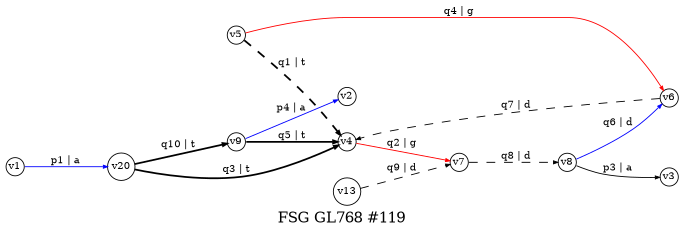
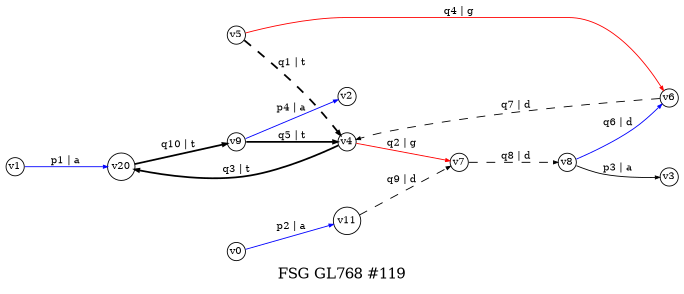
(237, 177) -> (241, 177)
(347, 192) -> (347, 221)
none -> (236, 252)
